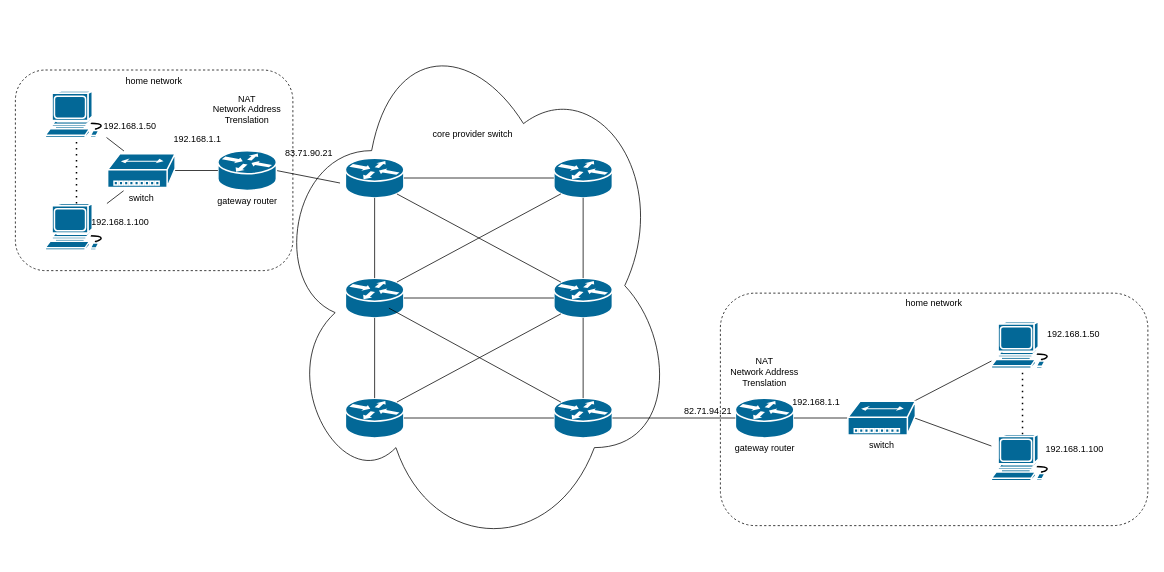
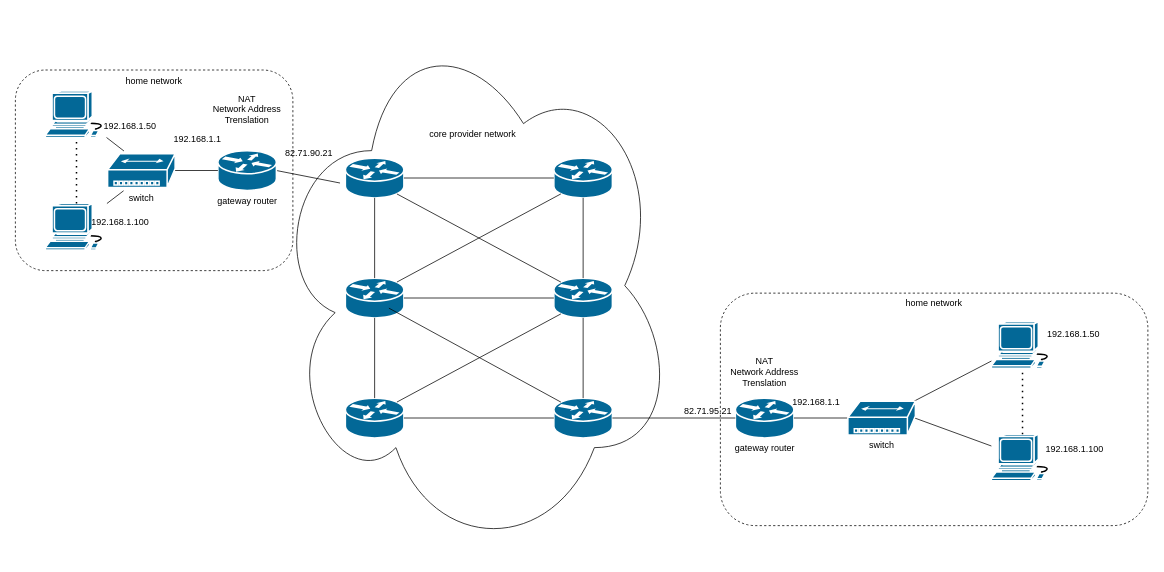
(473, 26) -> (473, 26)
(310, 154) -> (310, 154)
(709, 412) -> (709, 412)
